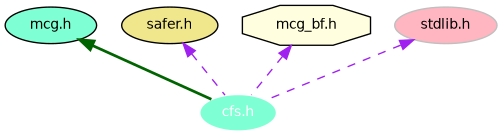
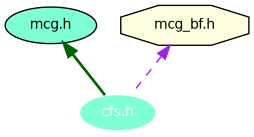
(170, 25) -> none
(446, 25) -> none
